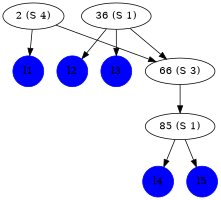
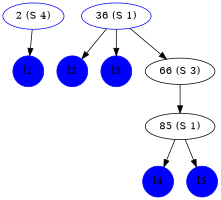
(33, 16) -> (33, 16)
(116, 16) -> (116, 16)
(102, 42) -> none
